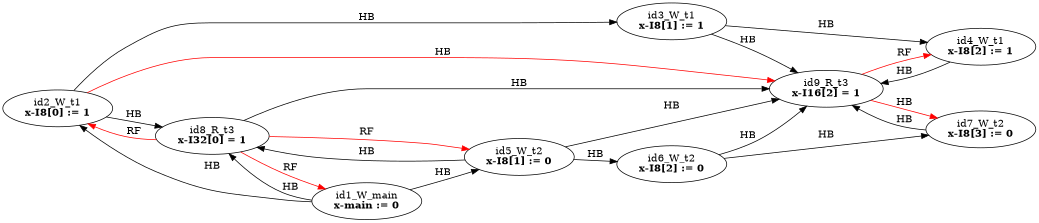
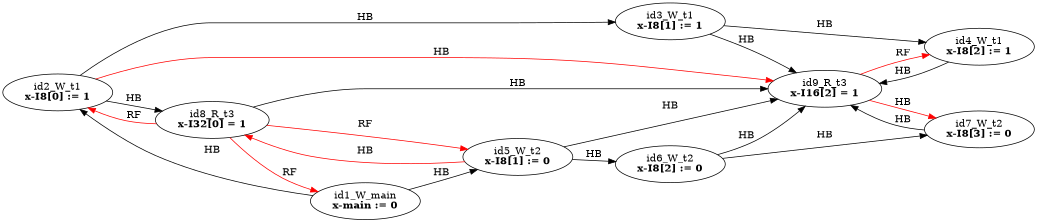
(364, 160) -> (357, 162)
(270, 186) -> none
